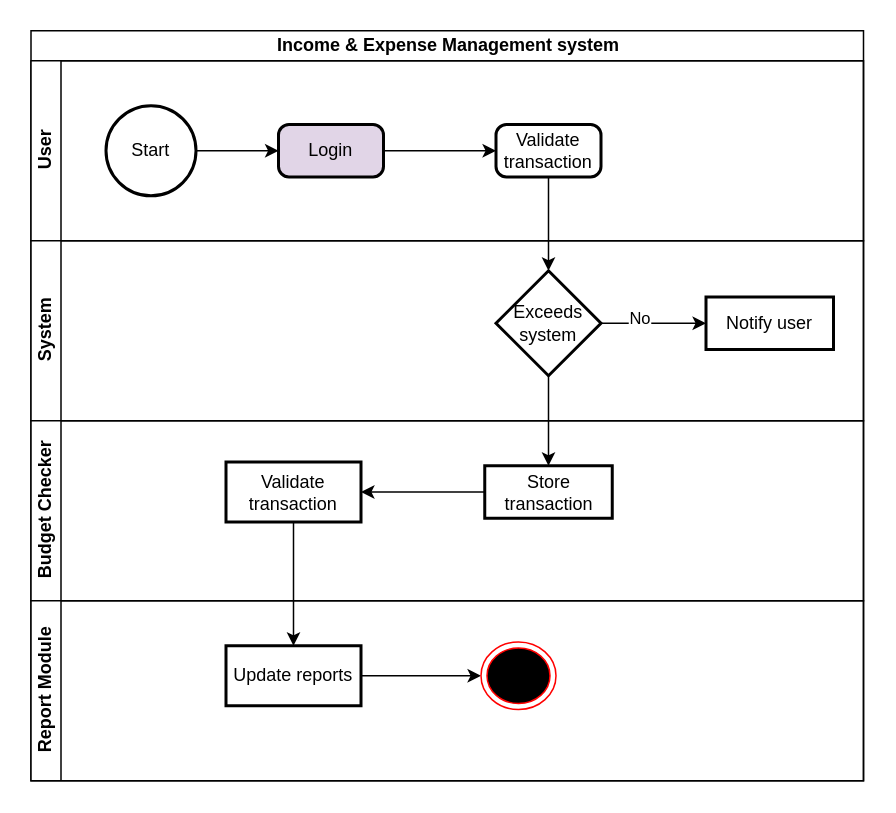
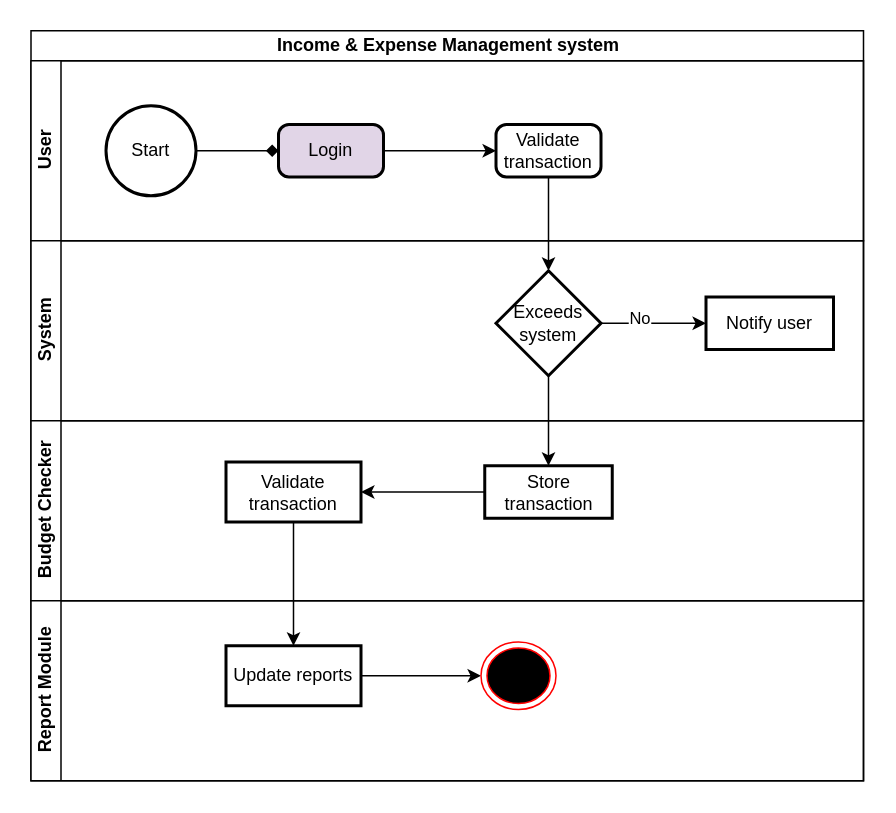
(267, 151) -> (266, 151)
